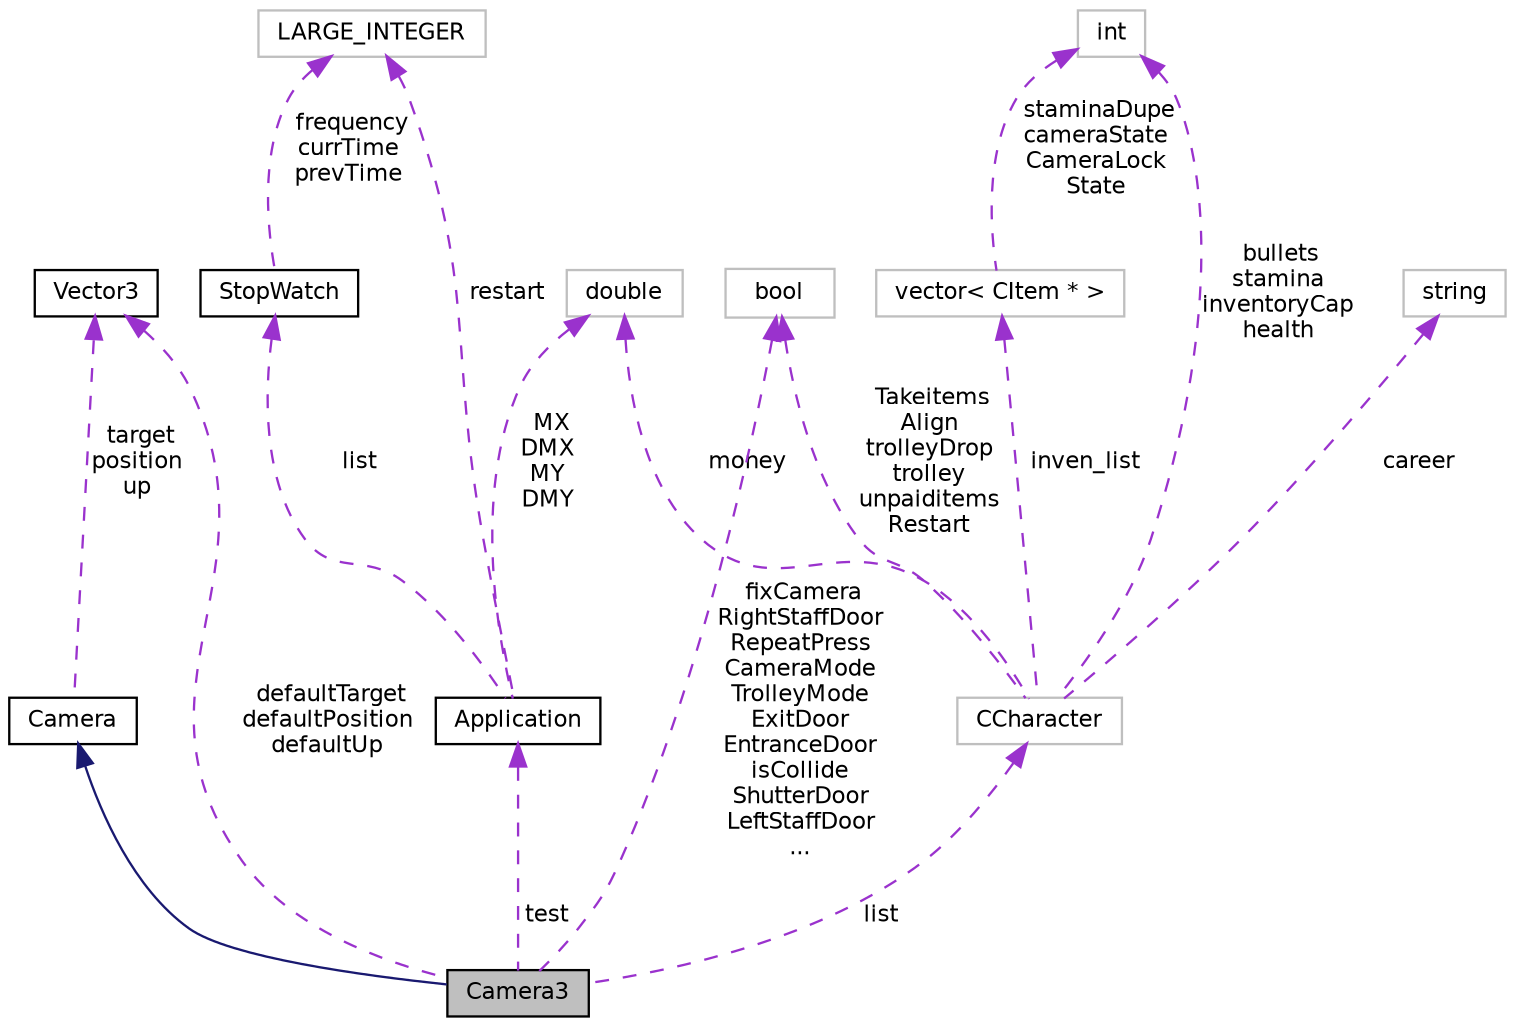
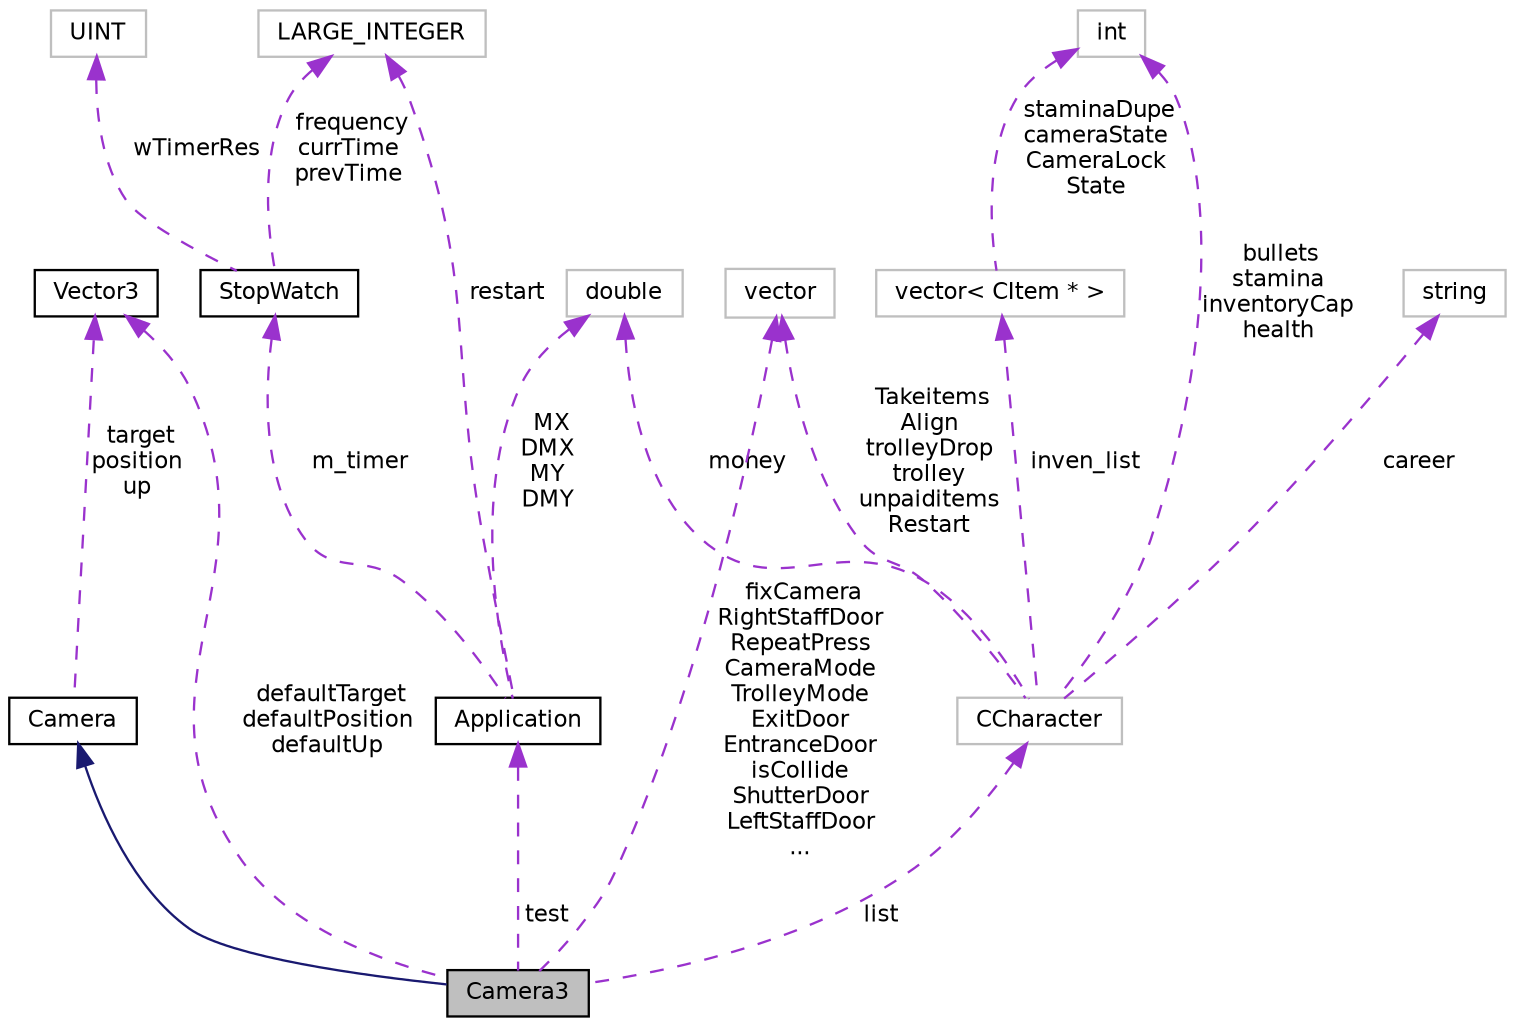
none -> (99, 34)
(780, 293) -> (780, 293)
(357, 462) -> (357, 462)
